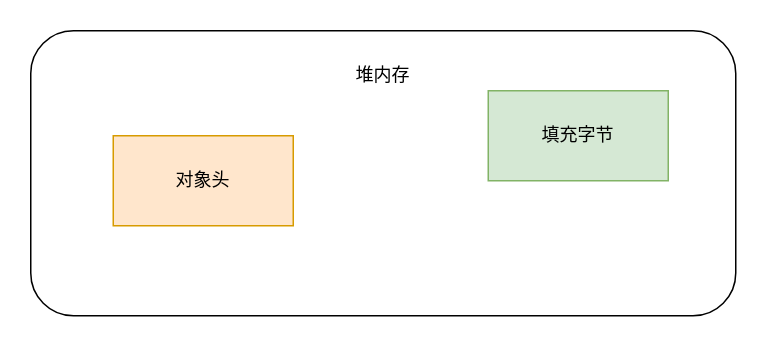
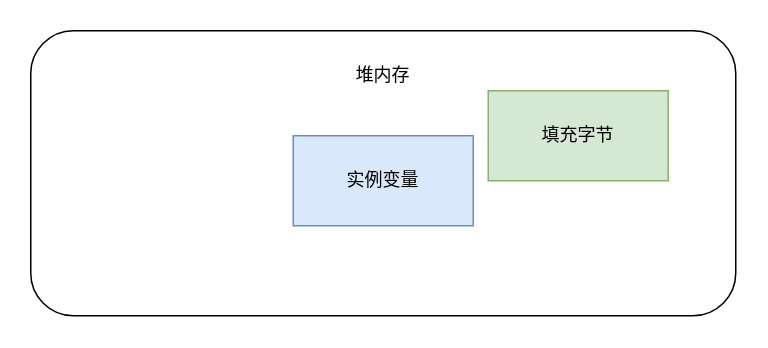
(203, 181) -> none
none -> (383, 181)
